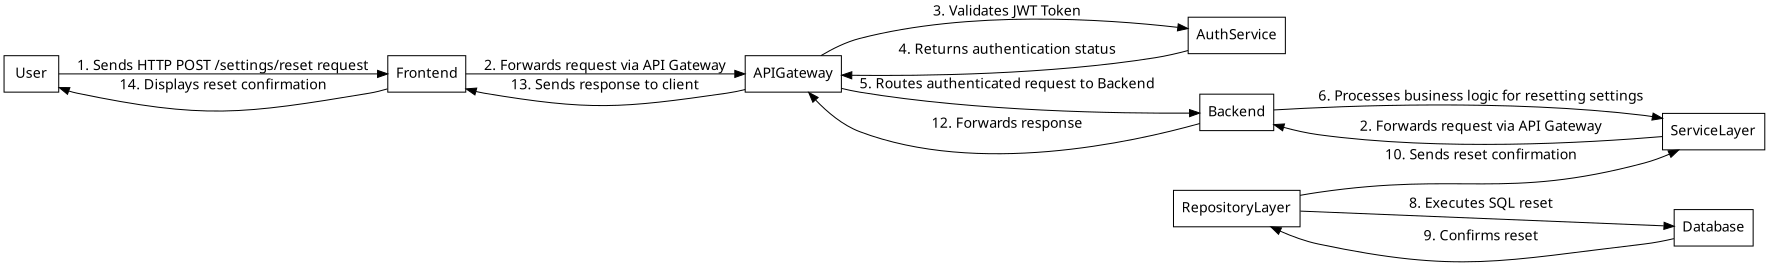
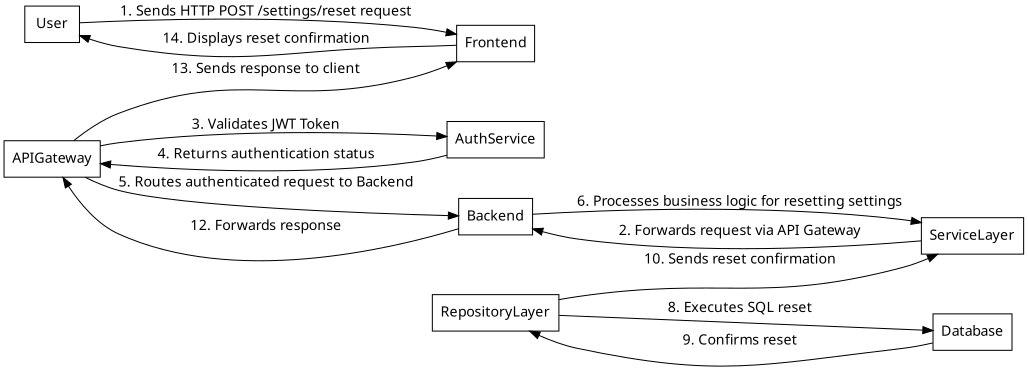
(600, 74) -> none
